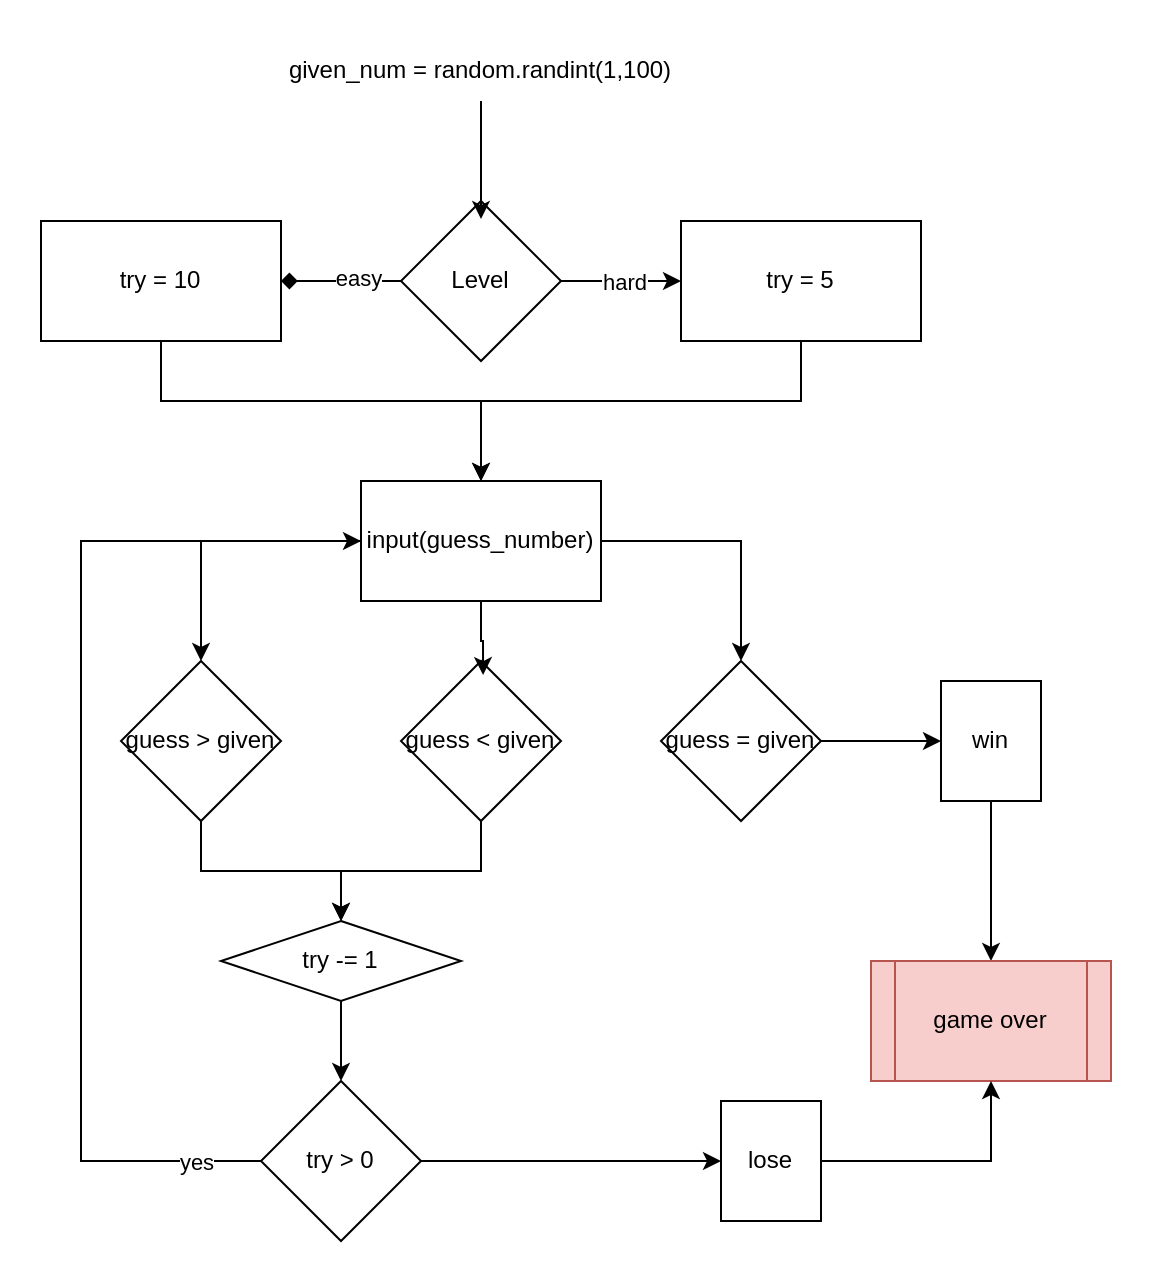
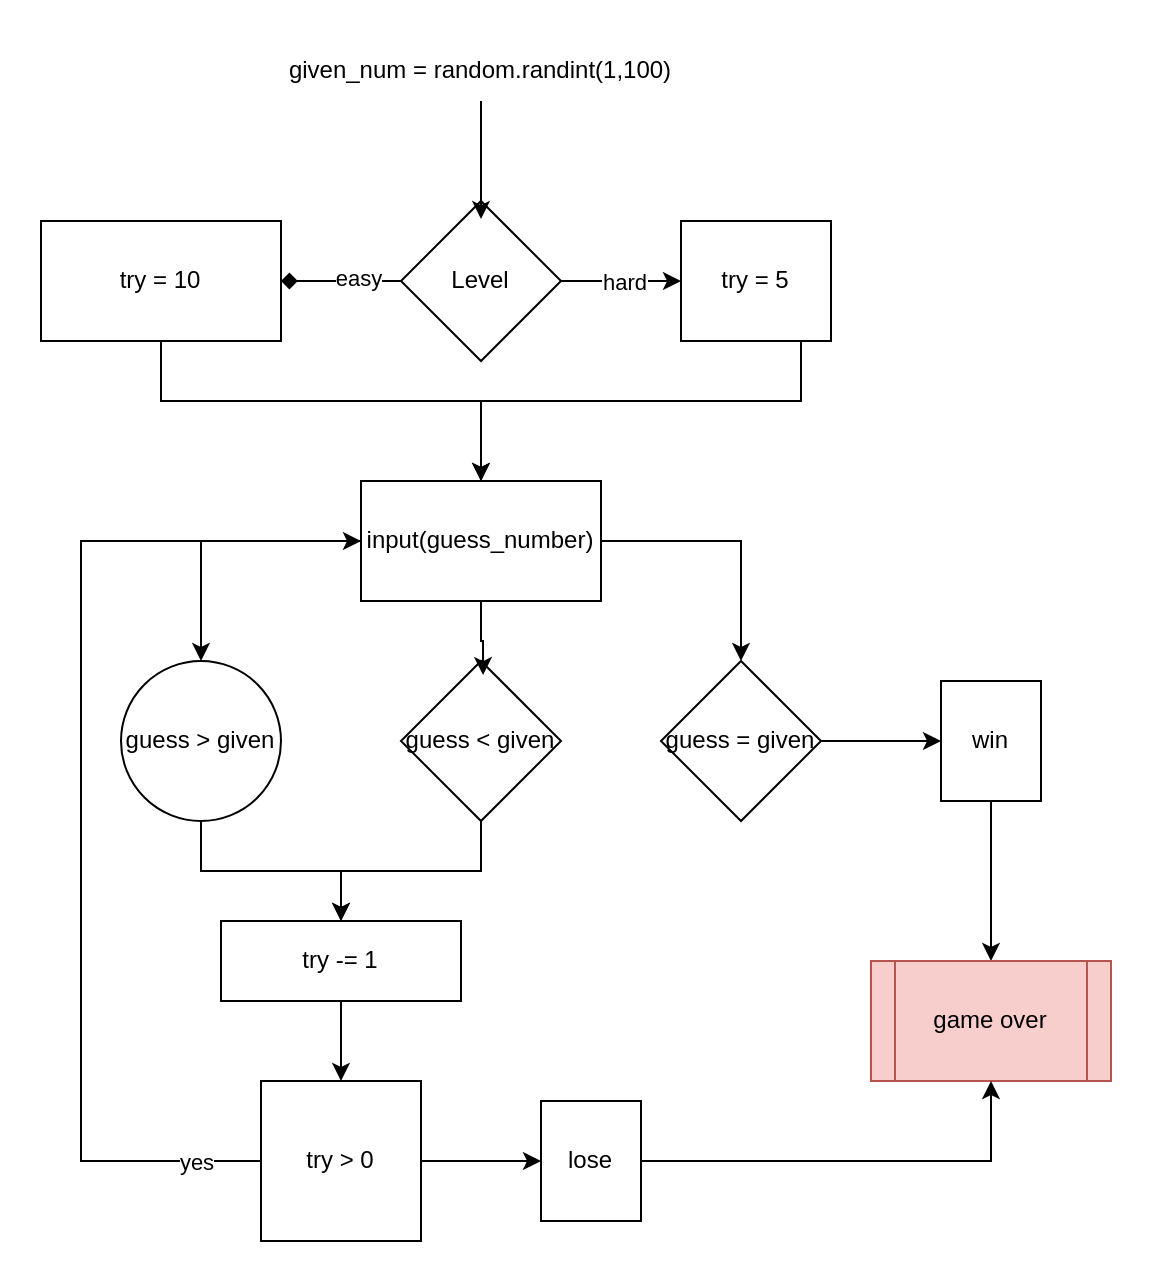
(801, 281) -> (756, 281)
(201, 741) -> (201, 741)
(341, 961) -> (341, 961)
(341, 1161) -> (341, 1161)
(771, 1161) -> (591, 1161)
